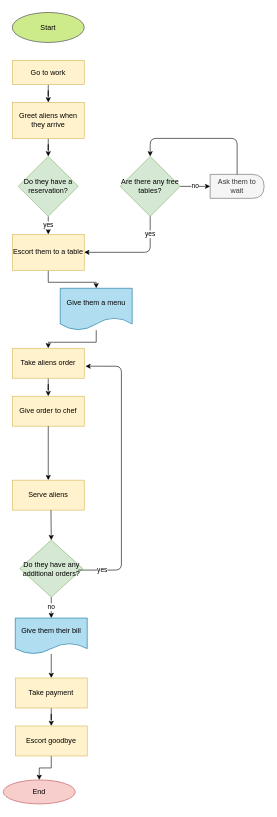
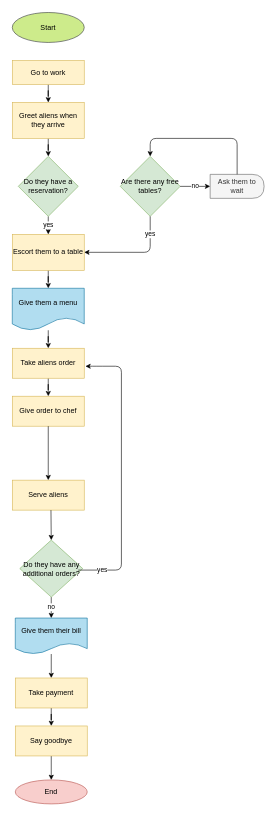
(96, 309) -> (48, 309)
(51, 741) -> (51, 741)
(39, 792) -> (51, 792)
